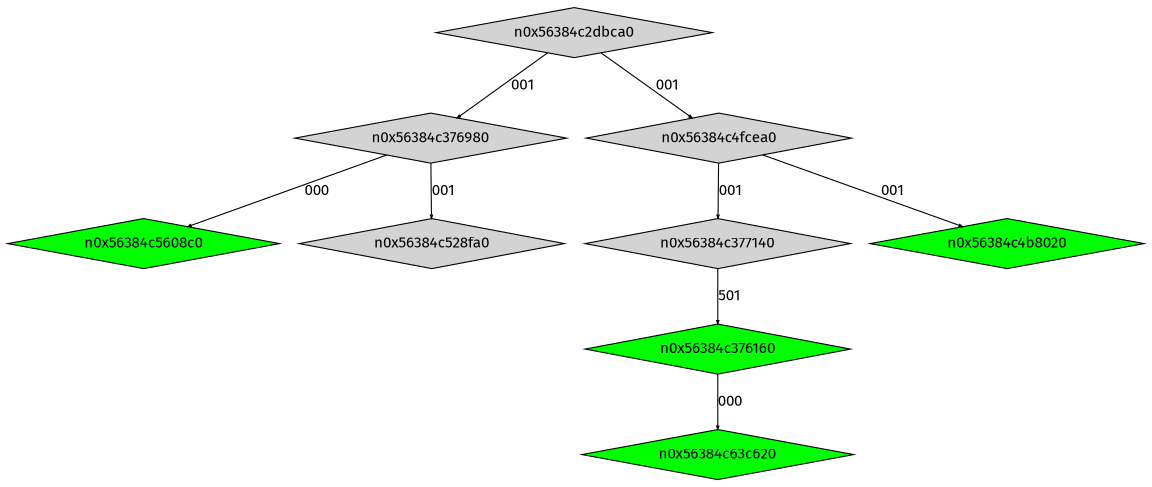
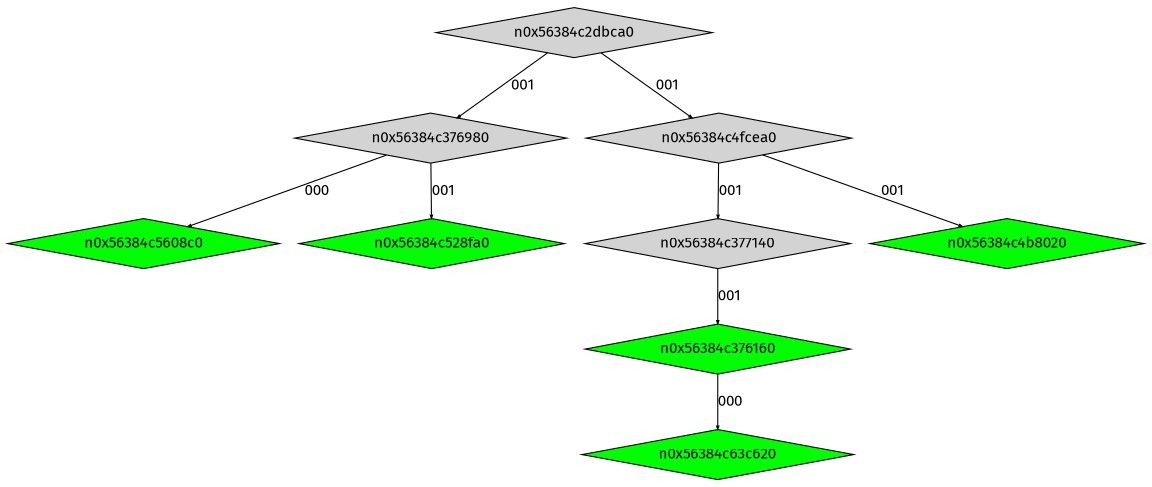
(432, 244) -> (432, 244)
(730, 296) -> (730, 296)
